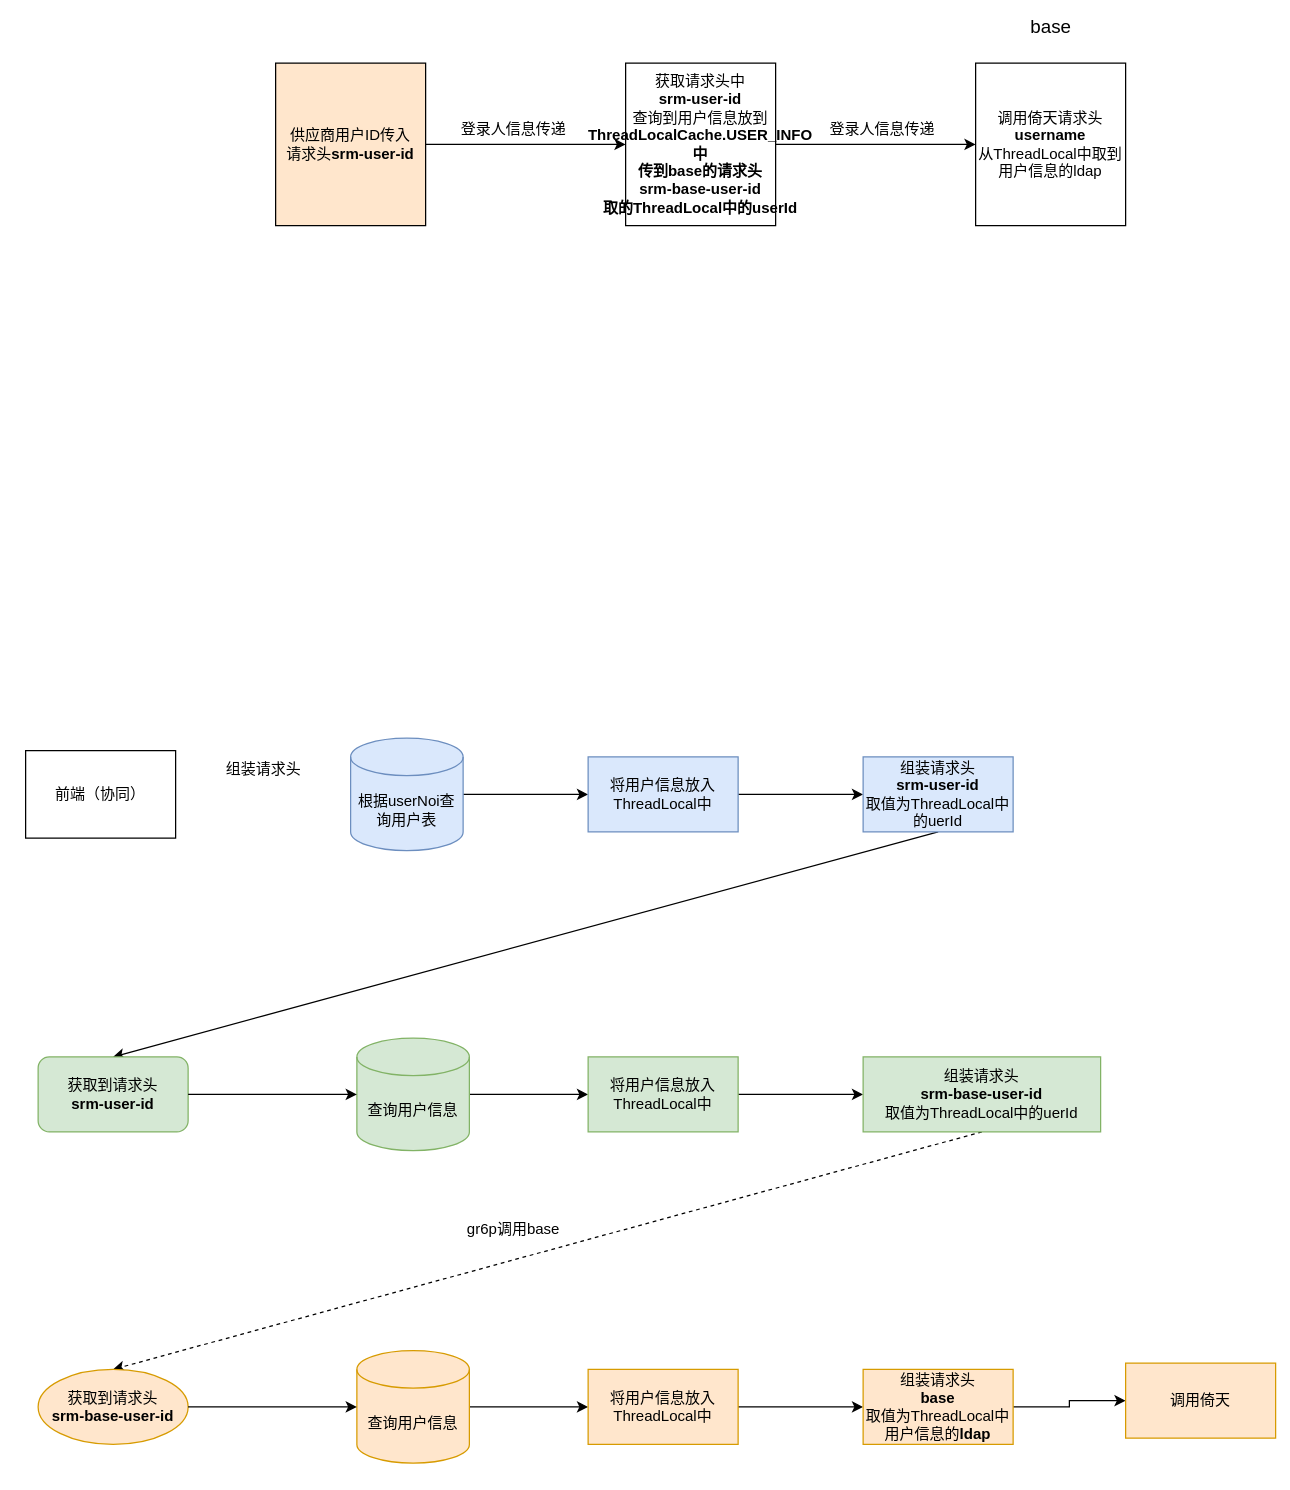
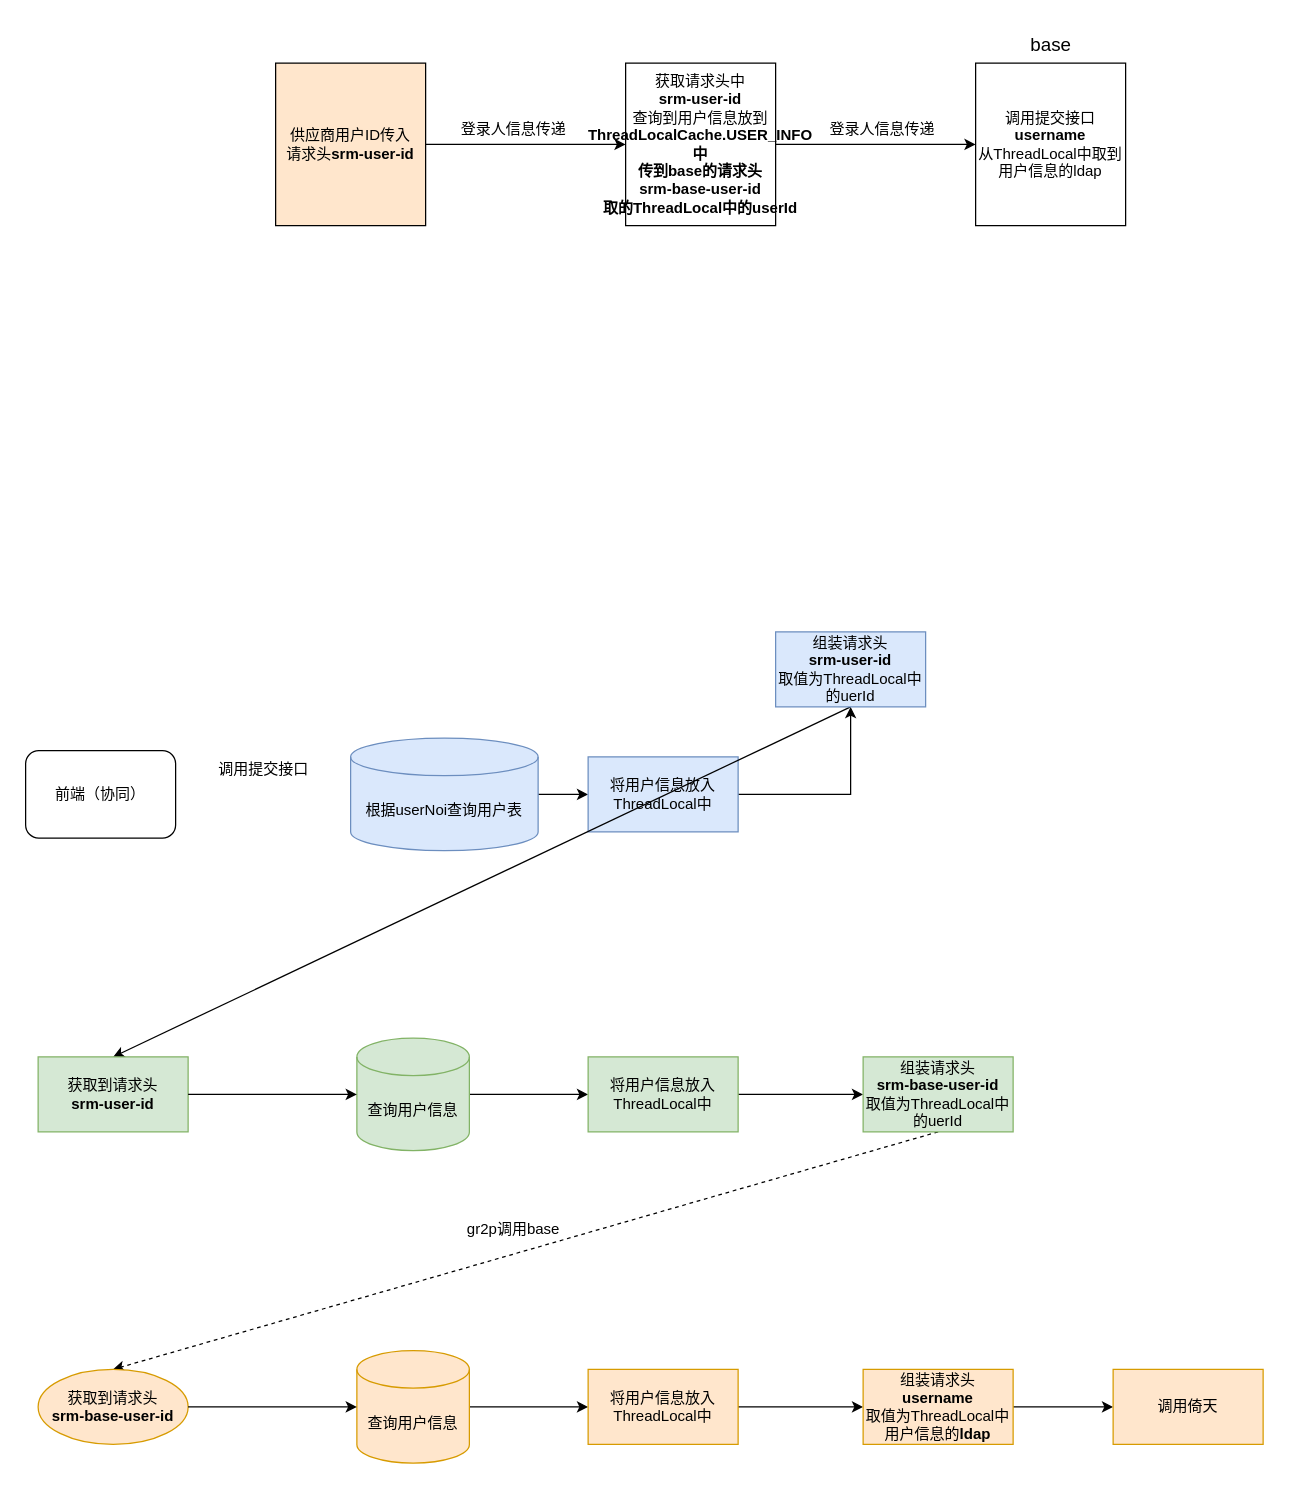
(1051, 26) -> (1051, 44)
(1051, 144) -> (1051, 144)
(264, 769) -> (264, 769)
(101, 794) -> (101, 794)
(407, 794) -> (444, 794)
(938, 794) -> (851, 669)
(113, 1094) -> (113, 1094)
(982, 1094) -> (938, 1094)
(514, 1229) -> (514, 1229)
(1201, 1401) -> (1188, 1407)
(938, 1407) -> (938, 1407)
